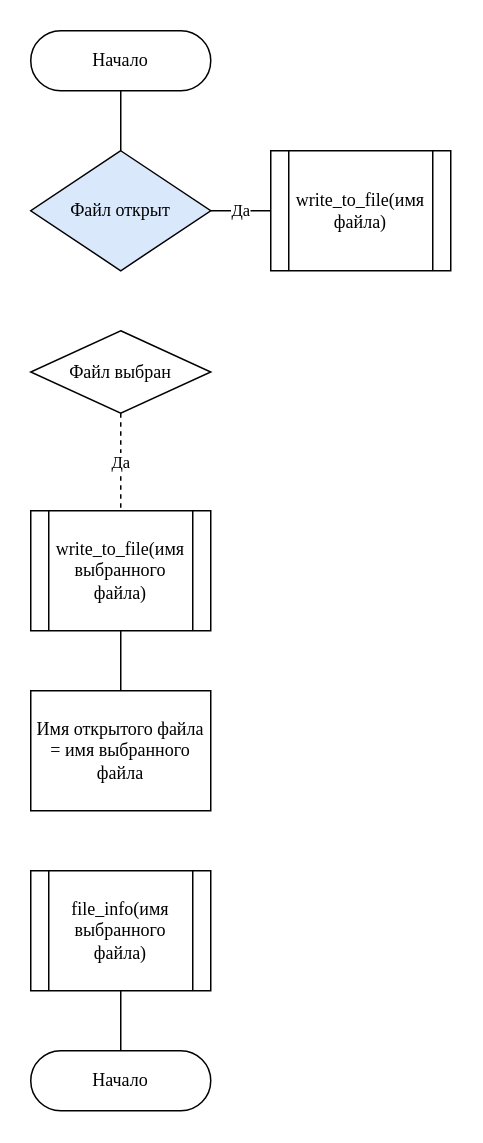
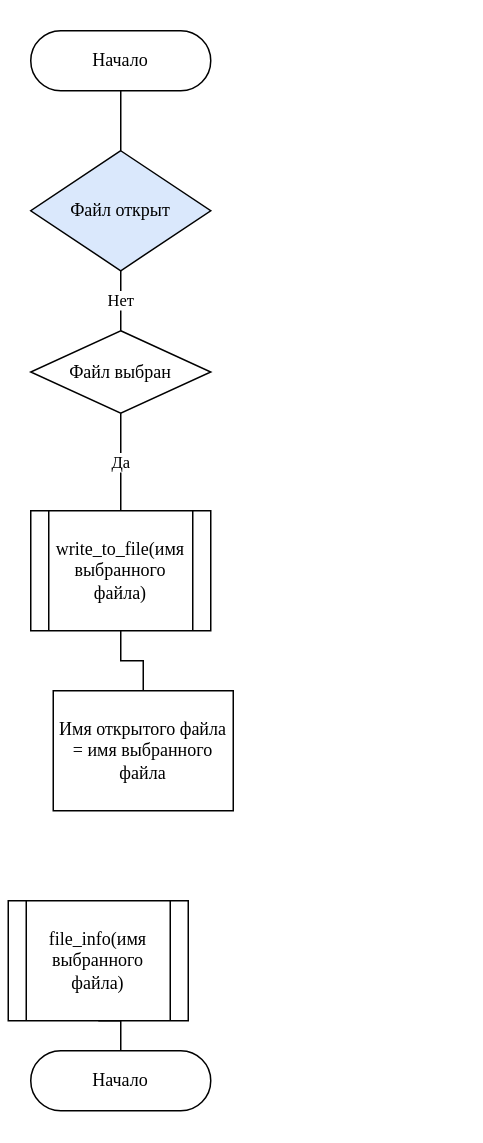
(241, 211) -> none
(361, 211) -> none
none -> (121, 301)
(121, 491) -> (121, 491)
(121, 751) -> (143, 751)
(121, 931) -> (98, 961)
